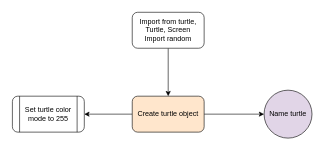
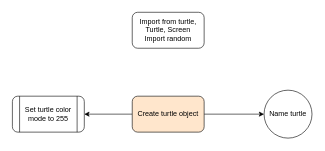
(168, 90) -> none
(288, 114) -> (288, 114)
